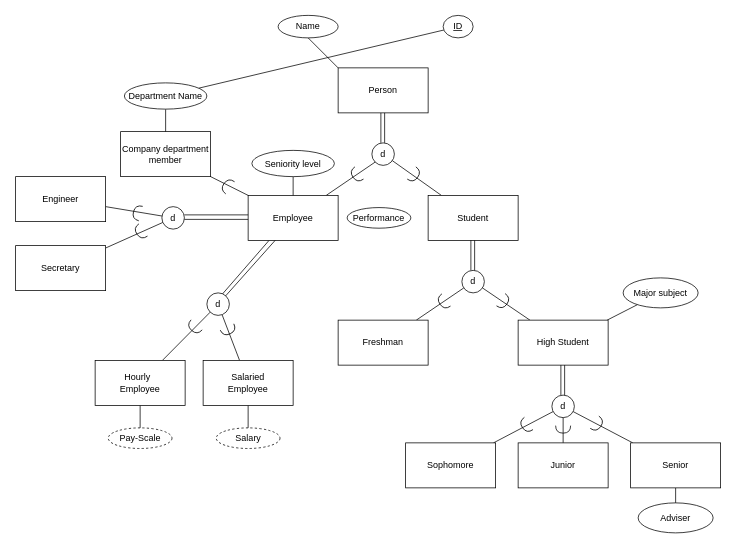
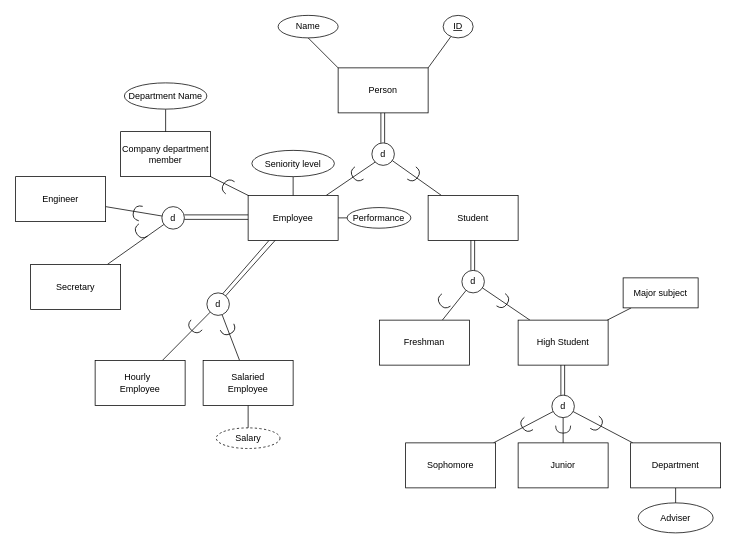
(322, 59) -> (439, 52)
none -> (343, 218)
(60, 268) -> (75, 287)
(660, 293) -> (660, 293)
(383, 343) -> (424, 343)
(140, 417) -> none
(140, 438) -> none
(675, 465) -> (675, 465)
